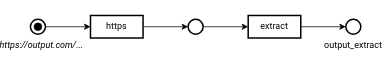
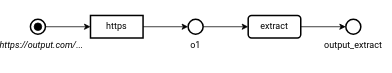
(274, 27) -> (274, 27)
none -> (195, 45)
